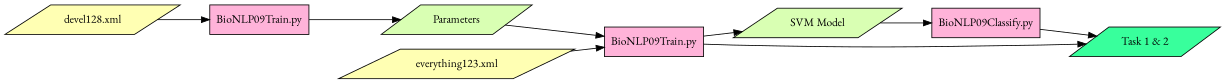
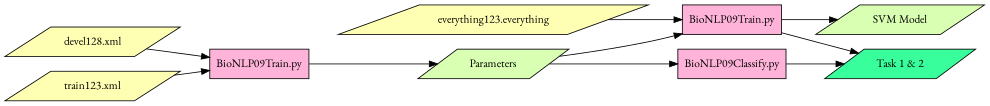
(902, 23) -> (610, 64)
(457, 64) -> (493, 20)
none -> (93, 86)
